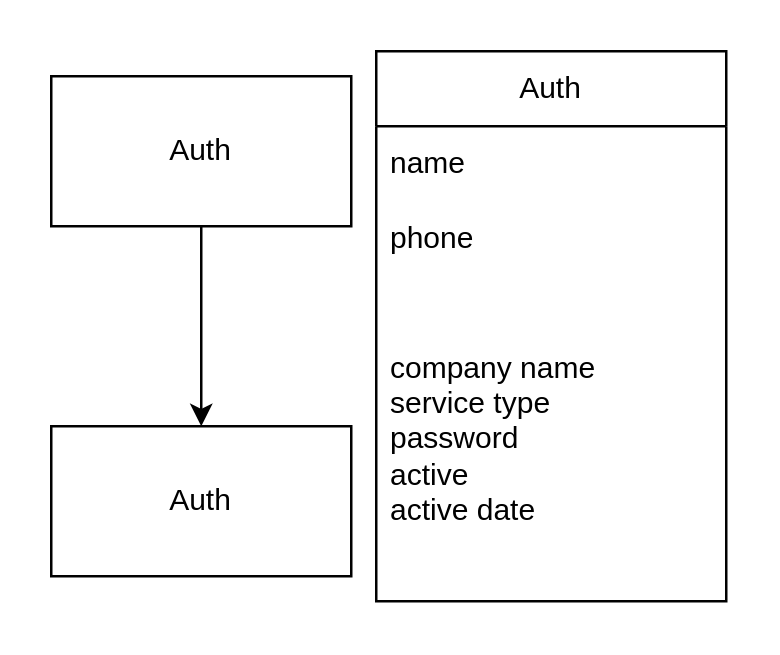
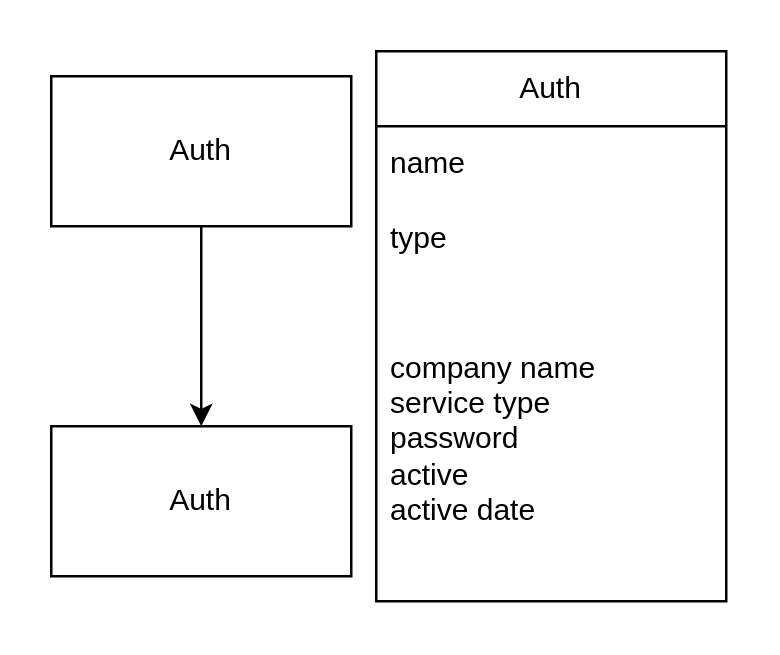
(433, 239) -> (425, 239)
